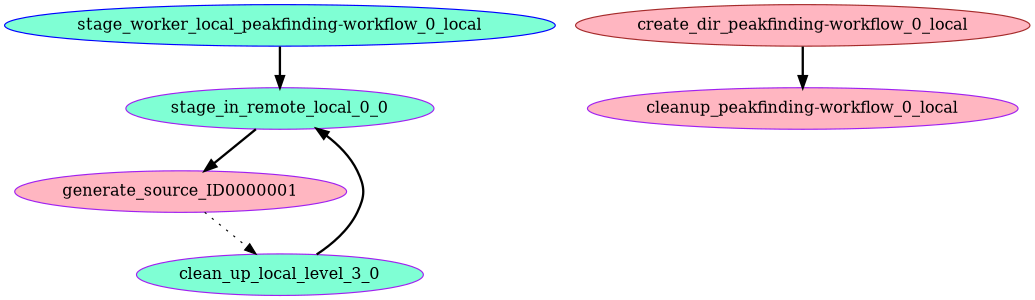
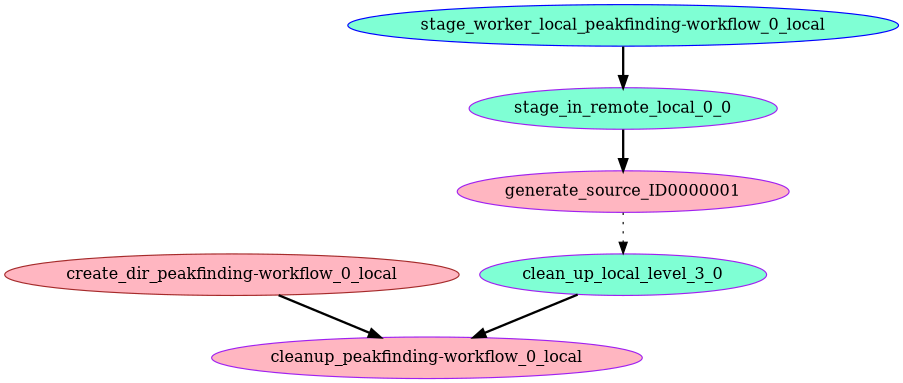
(363, 197) -> (531, 314)
